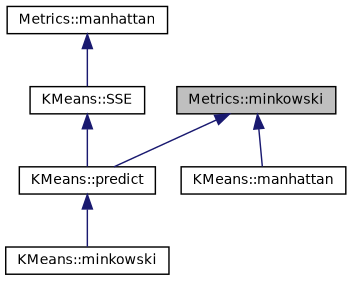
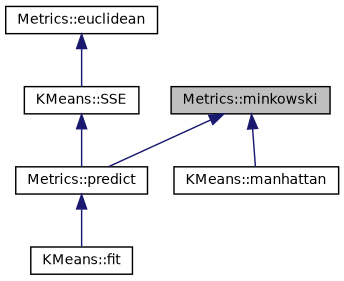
(87, 20) -> (82, 20)
(87, 180) -> (82, 180)
(87, 261) -> (82, 261)
